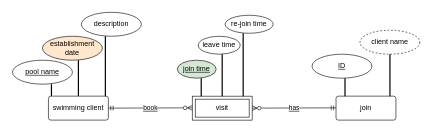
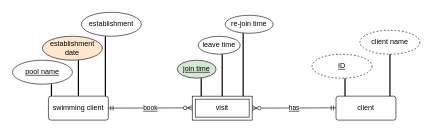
(111, 24) -> (111, 24)
(342, 66) -> (342, 66)
(366, 108) -> (366, 108)
